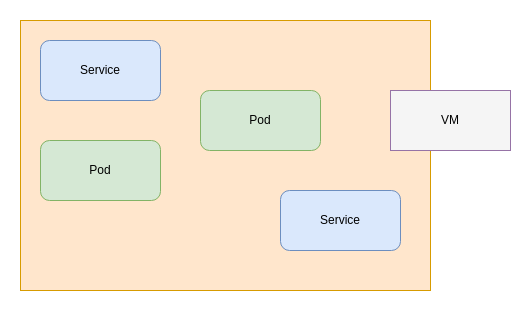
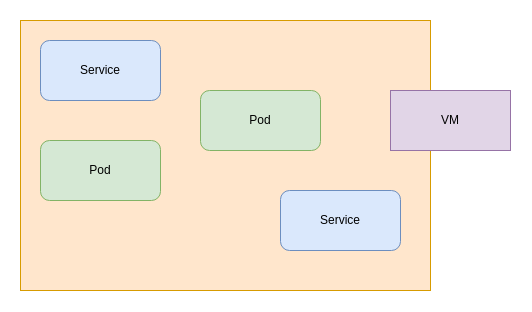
(451, 121) -> (451, 121)
